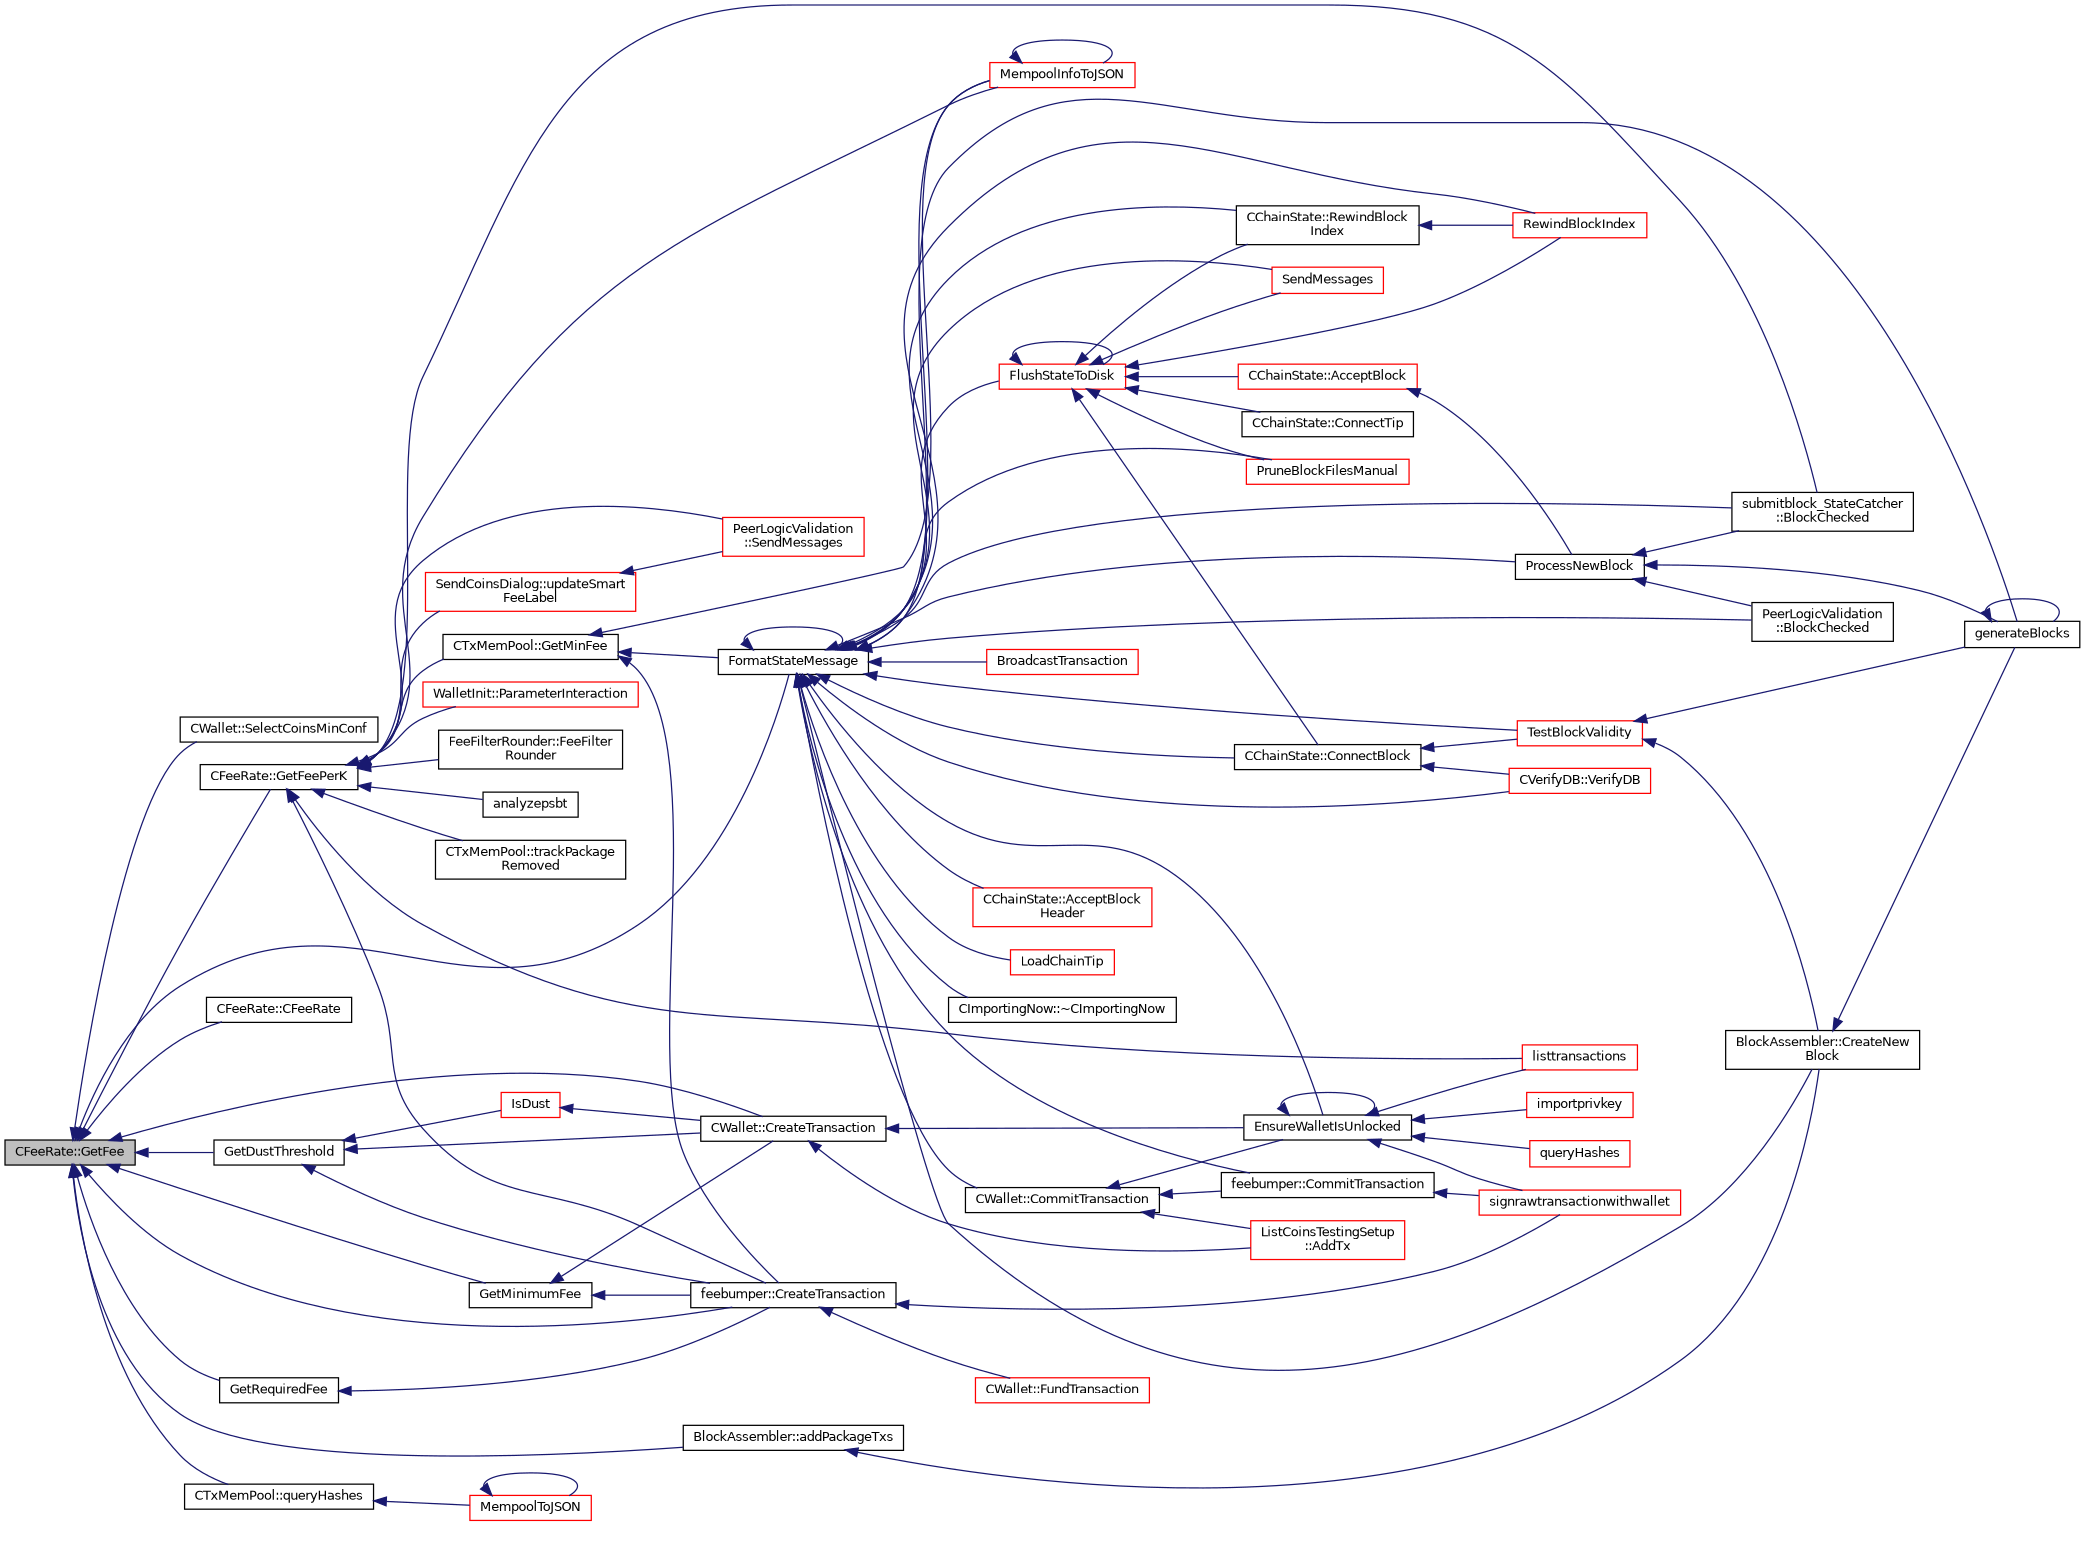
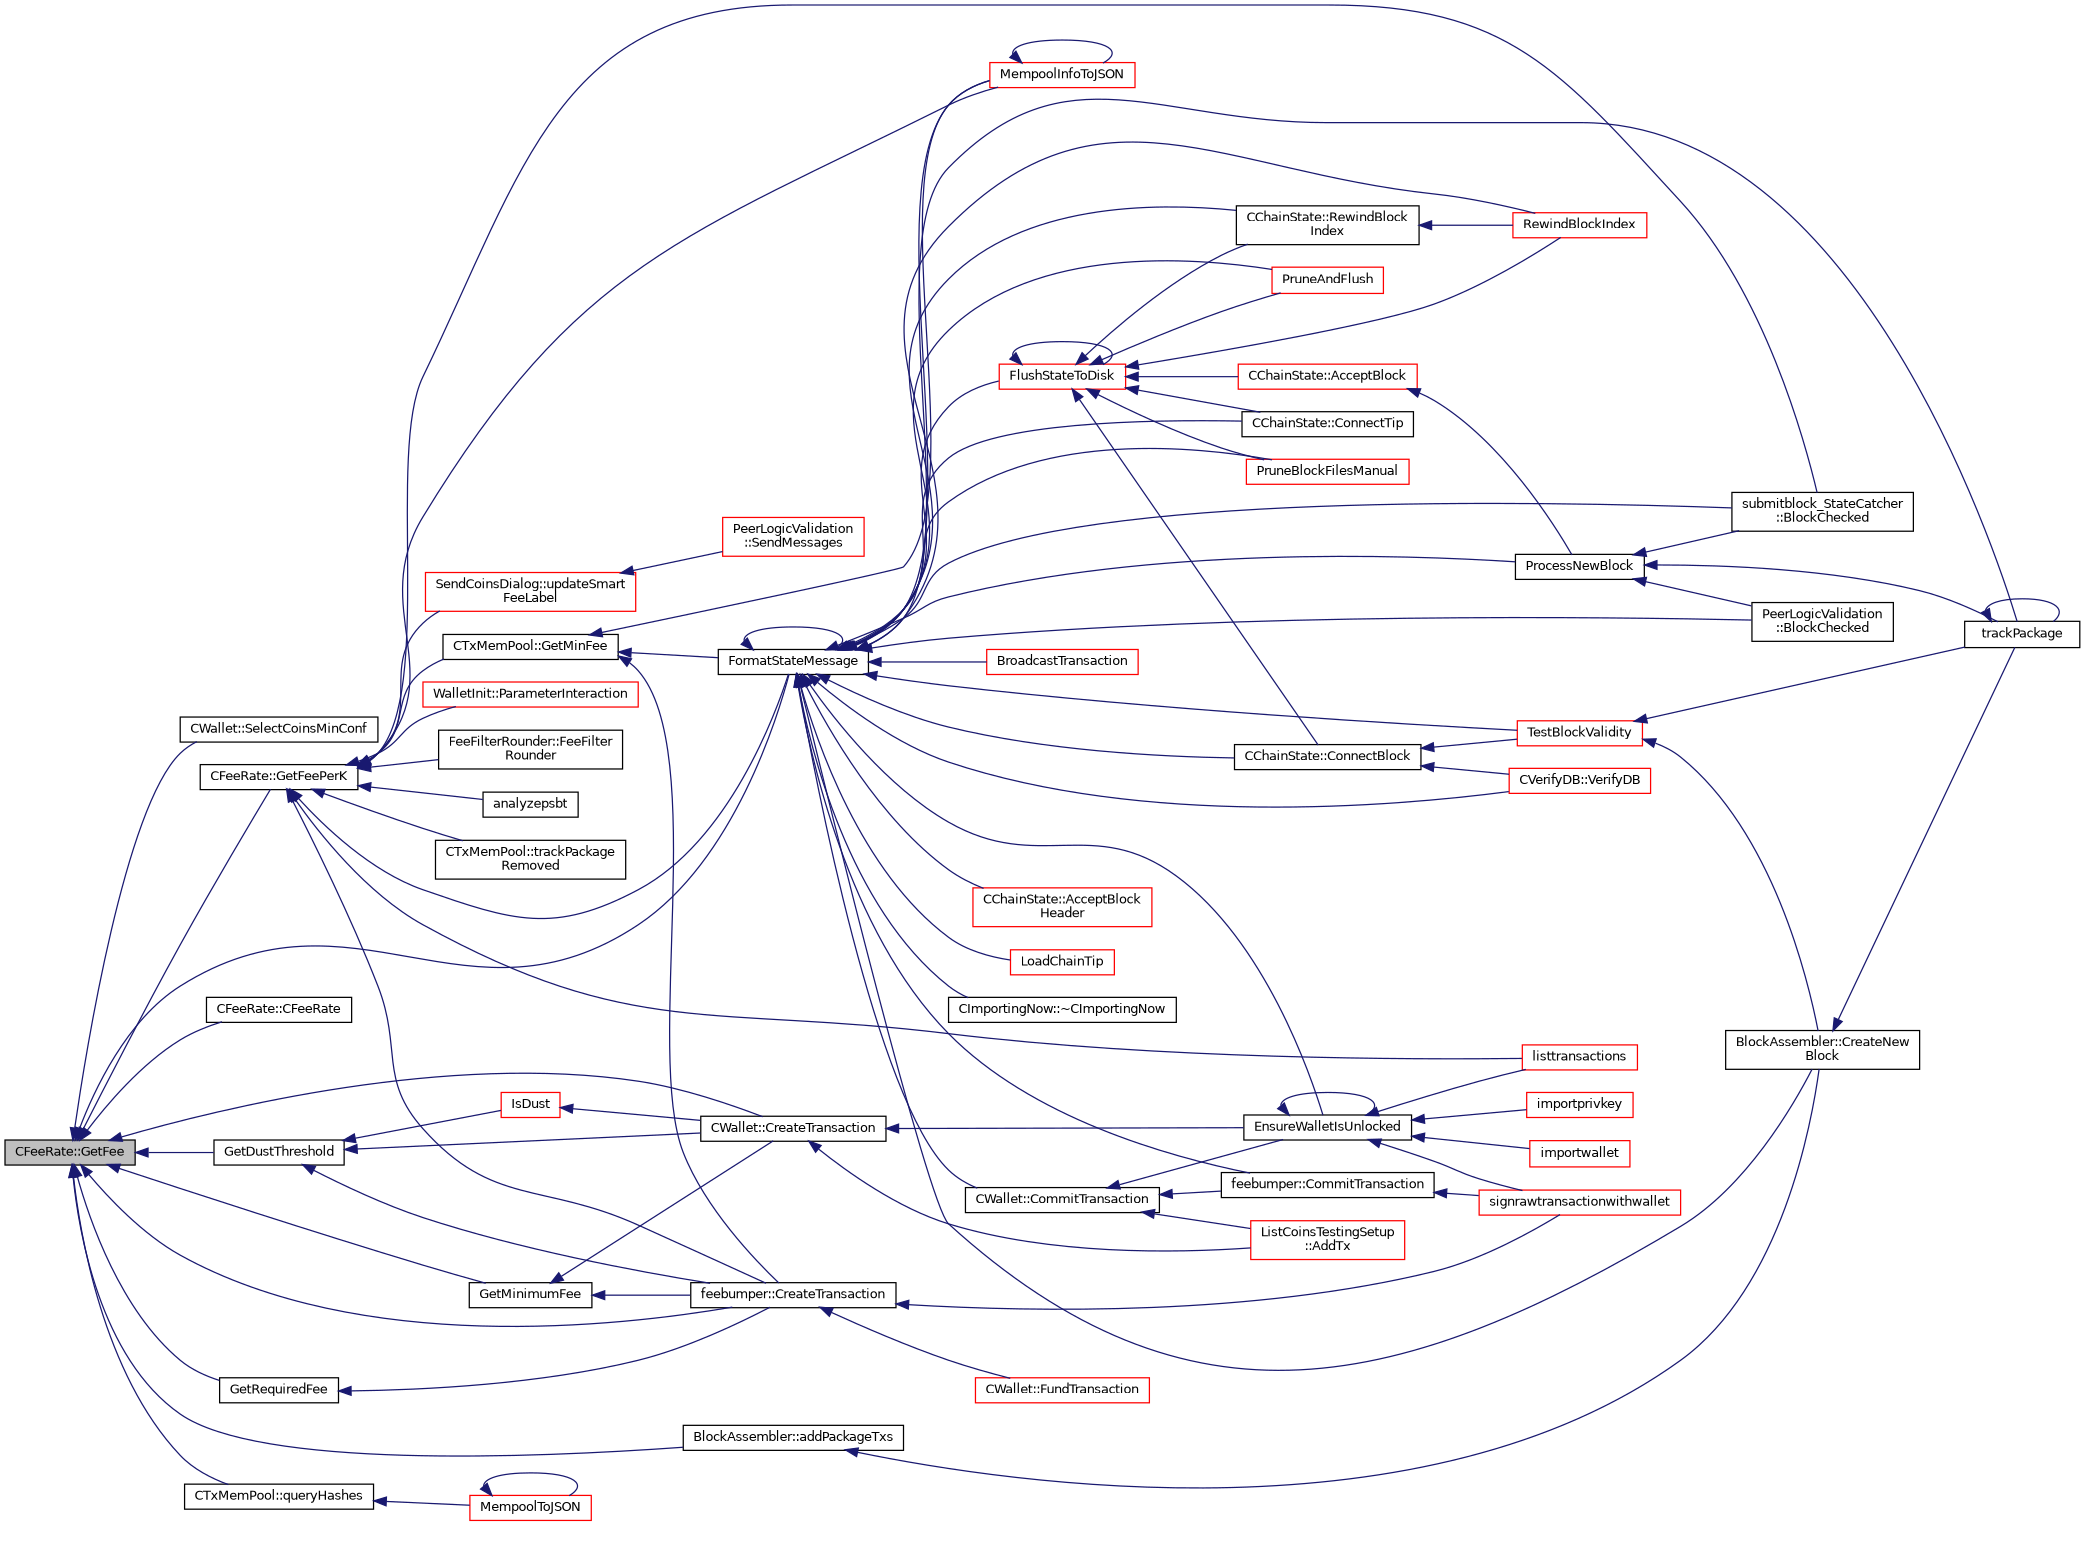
(1328, 280) -> (1328, 280)
none -> (980, 443)
(462, 535) -> (587, 911)
(2022, 634) -> (2022, 634)
(1580, 1154) -> (1580, 1154)
